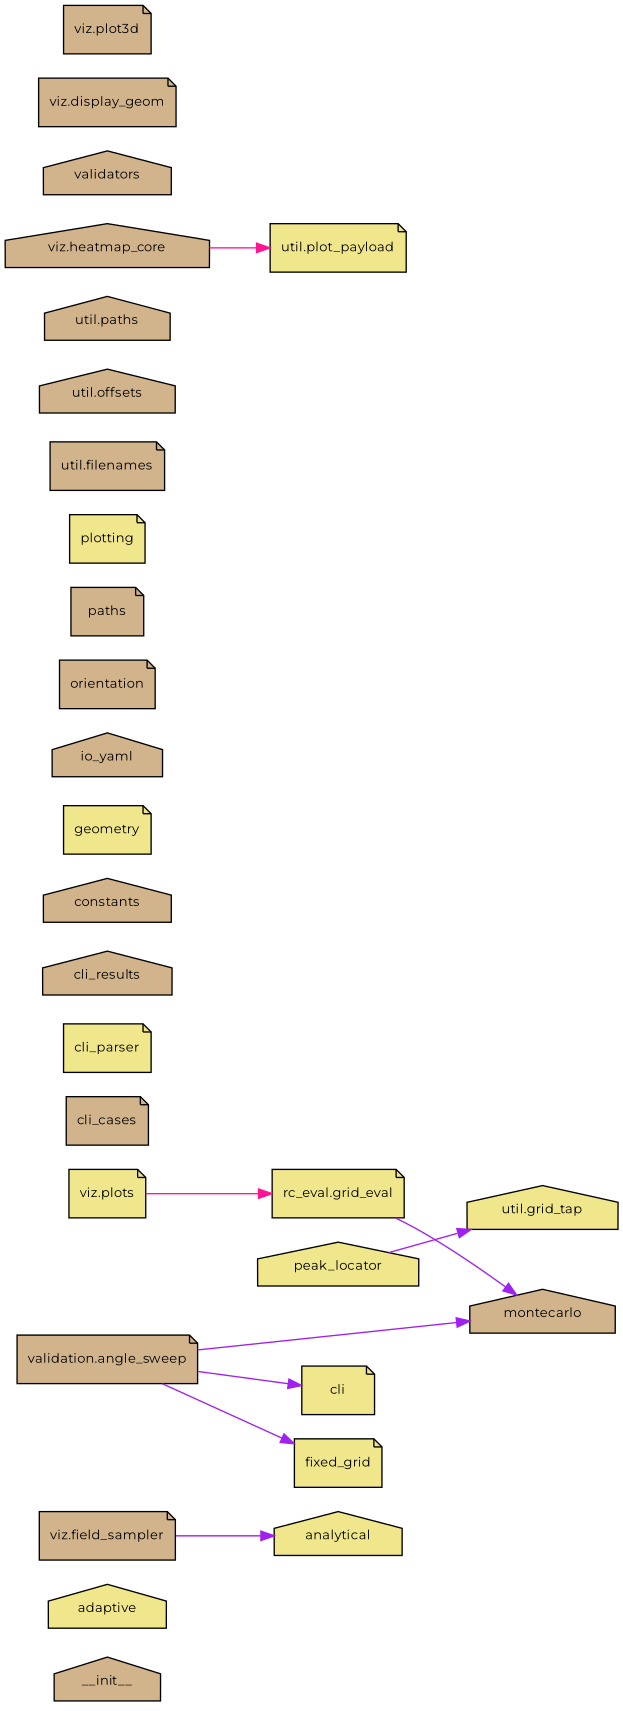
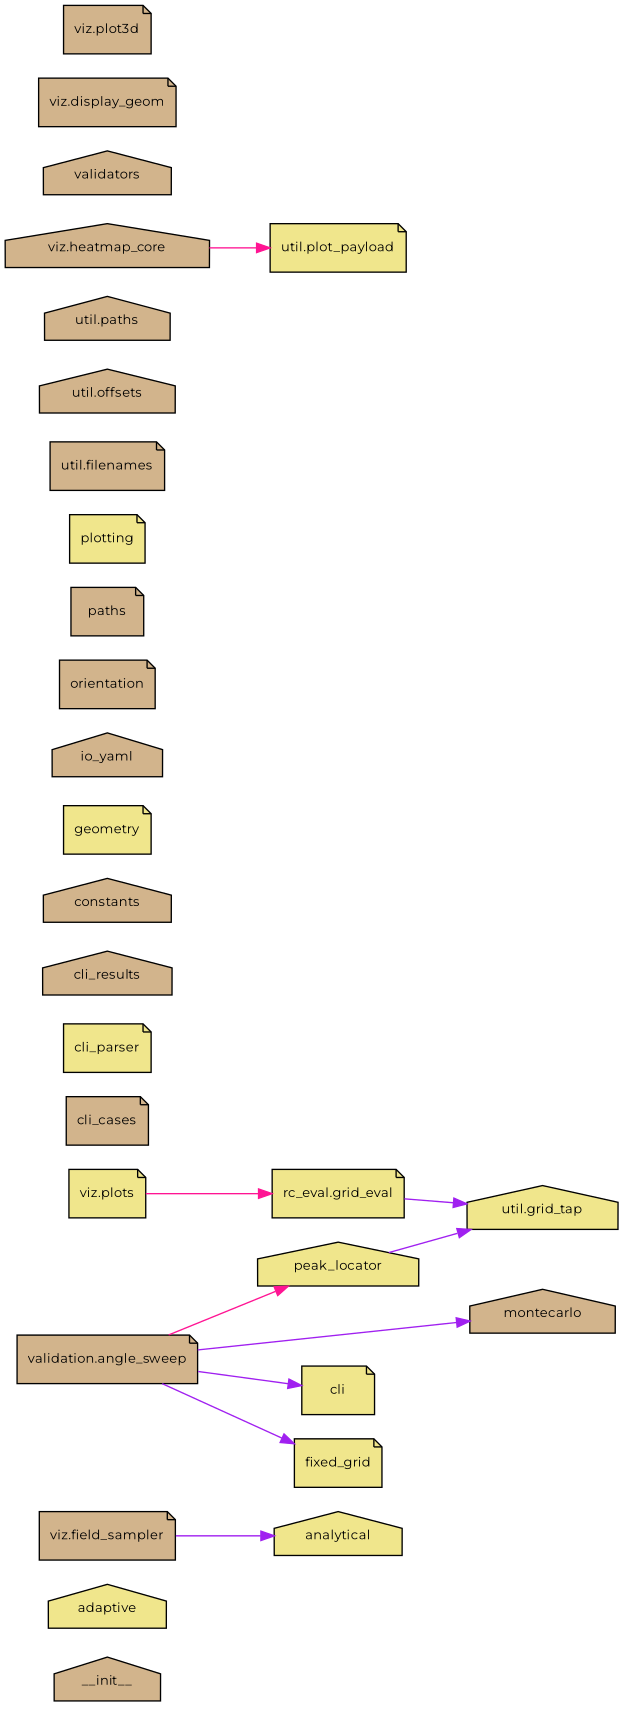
(452, 1250) -> (429, 1201)
none -> (222, 1313)
